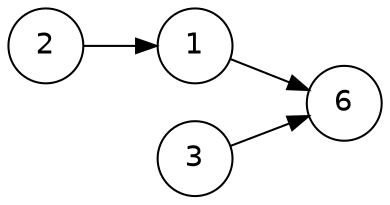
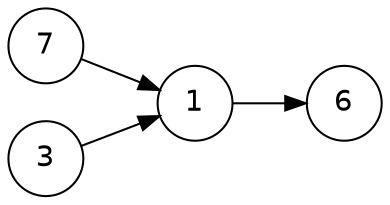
(46, 46) -> (46, 46)
(260, 135) -> (111, 135)
